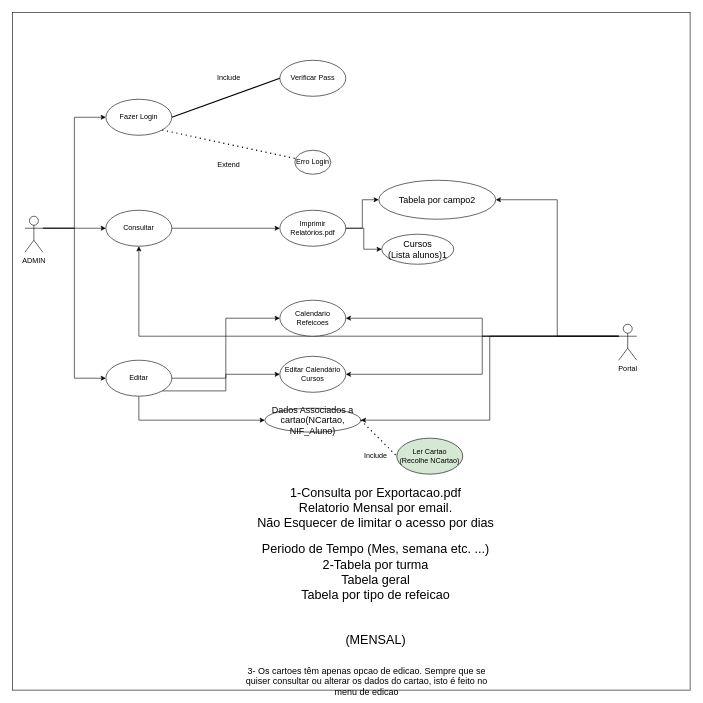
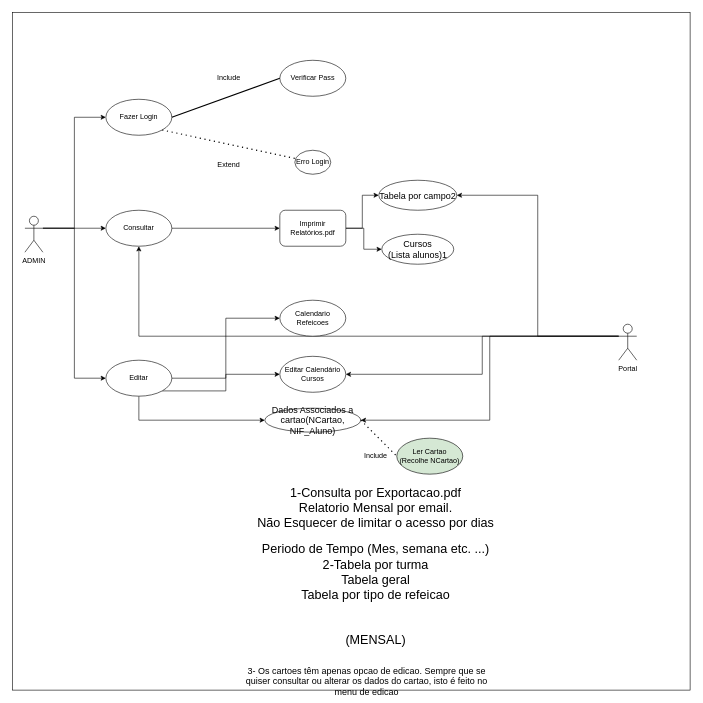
(437, 200) -> (418, 195)
(313, 228) -> (313, 228)
(351, 318) -> none
